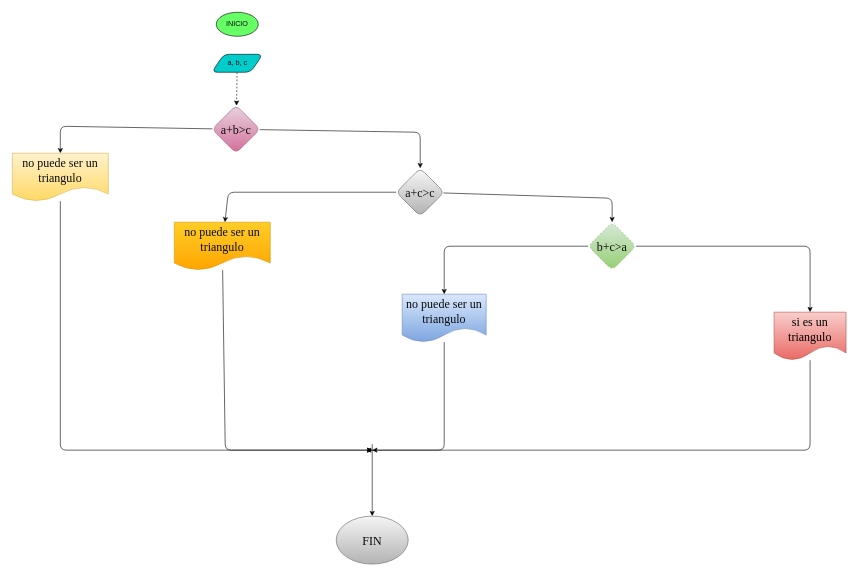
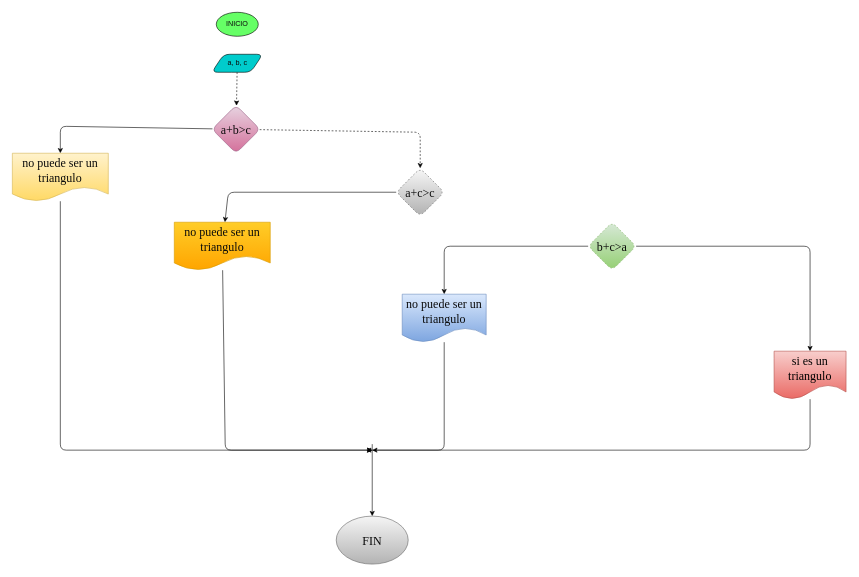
(355, 131) -> (355, 131)
(420, 192) -> (420, 192)
(589, 198) -> none
(810, 336) -> (810, 375)
